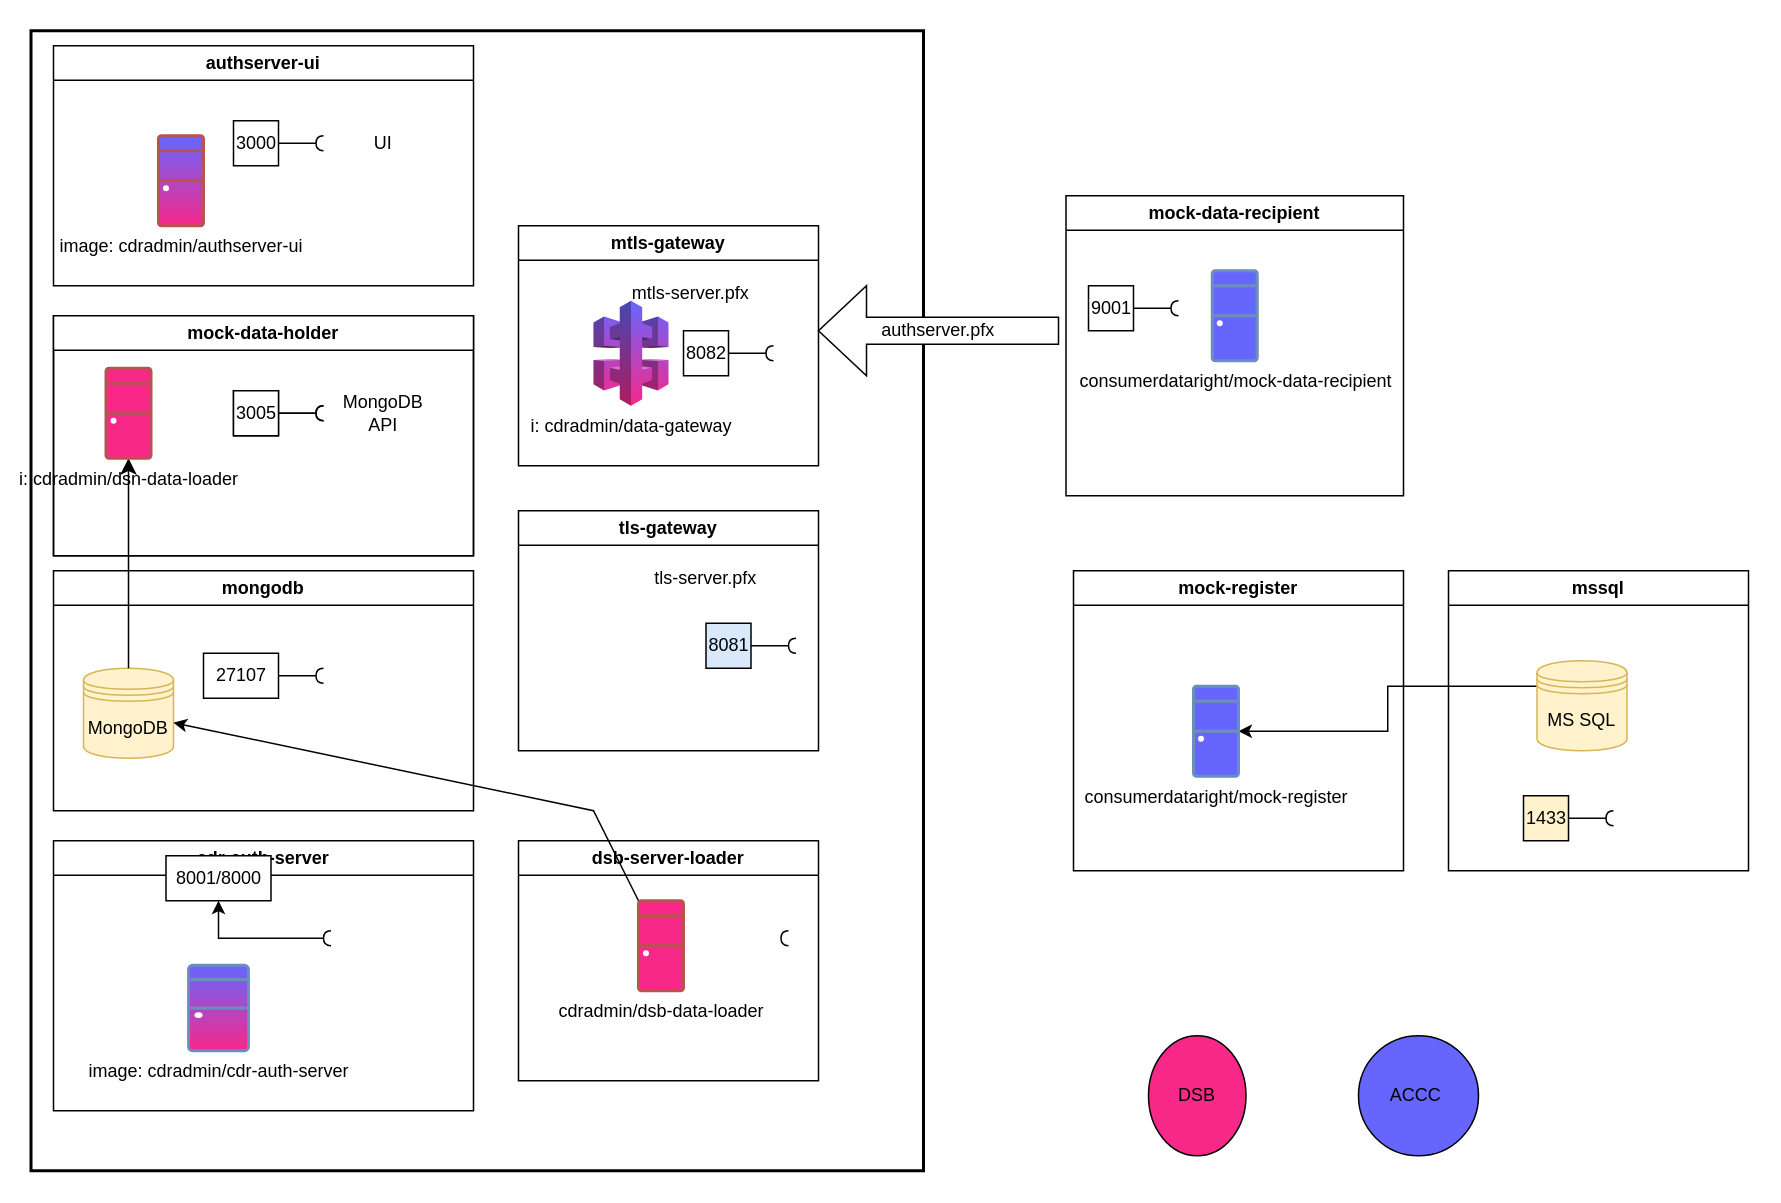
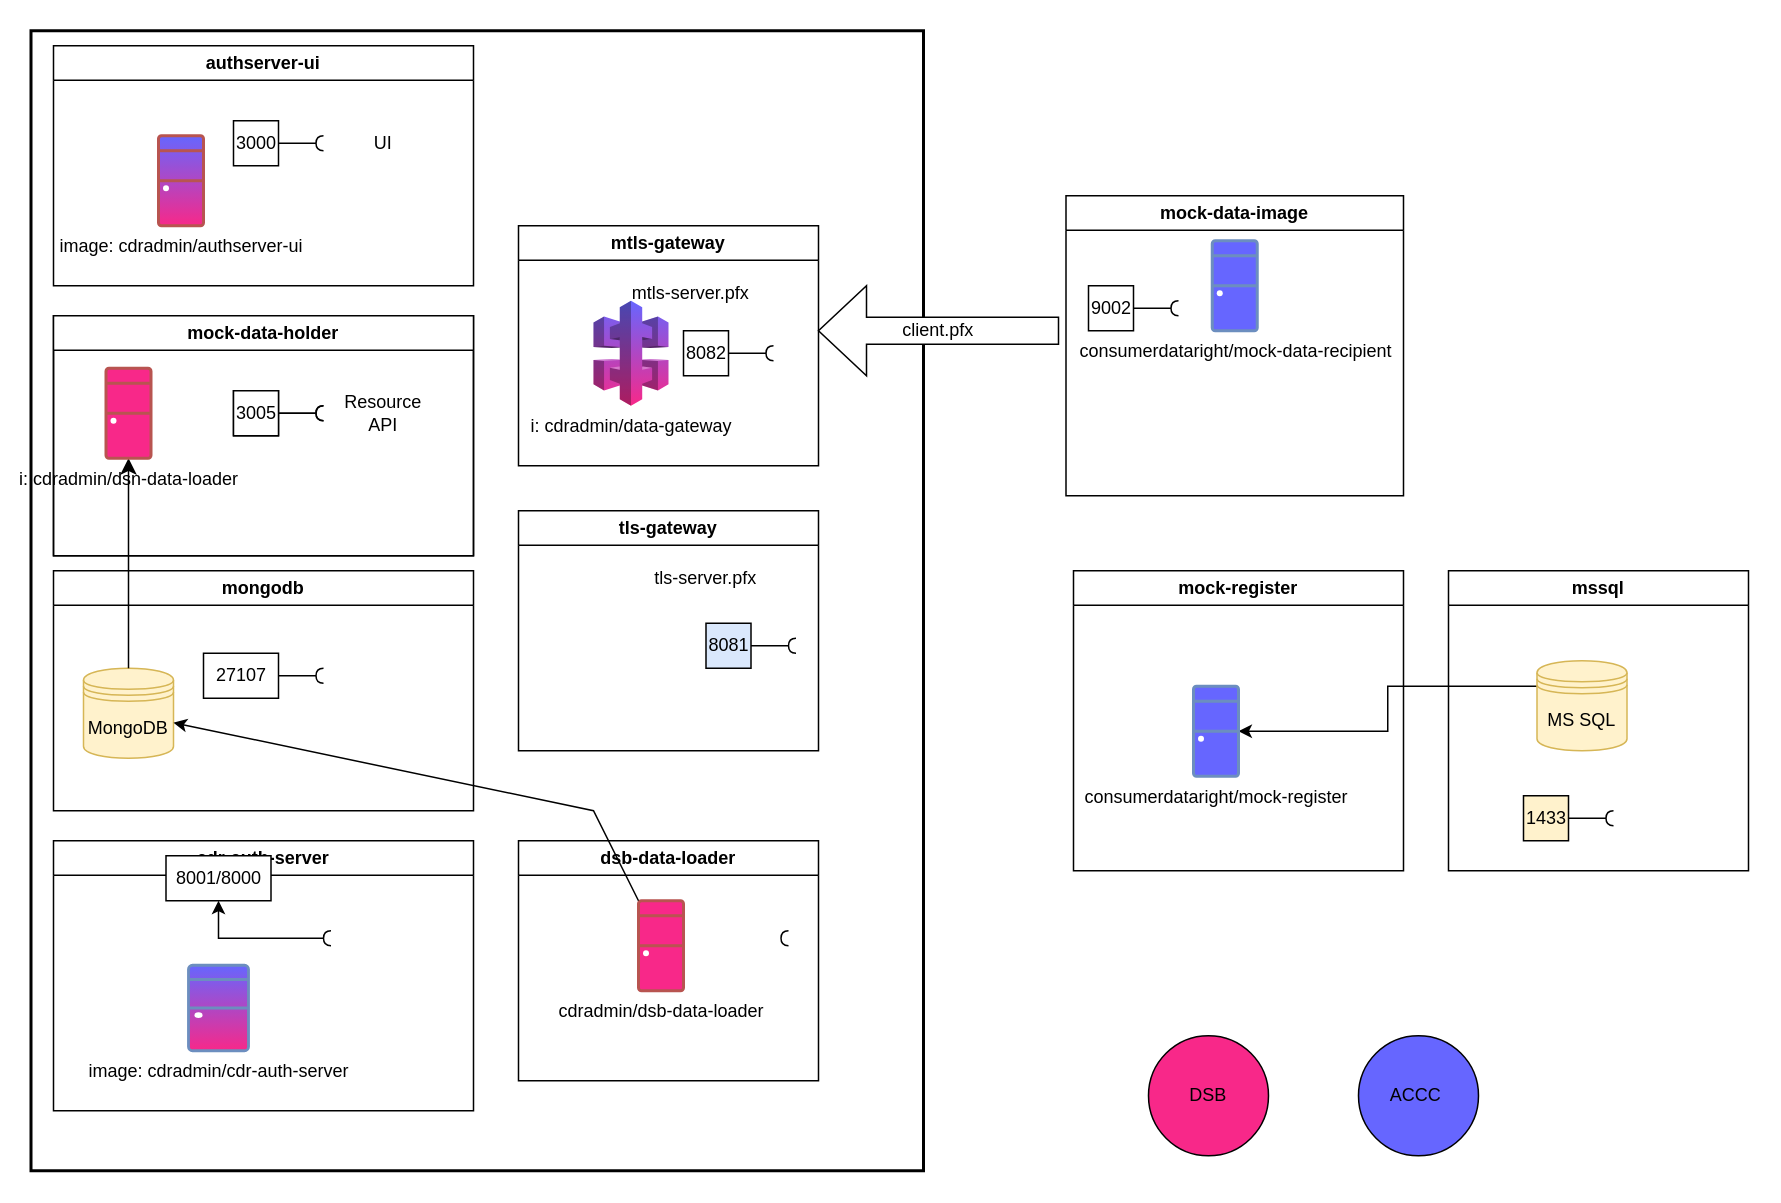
(1235, 214) -> (1235, 214)
(1112, 308) -> (1112, 308)
(1235, 316) -> (1235, 286)
(938, 331) -> (938, 331)
(383, 413) -> (383, 413)
(668, 859) -> (668, 859)
(1197, 1096) -> (1208, 1096)
